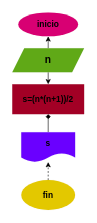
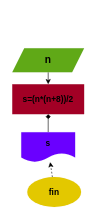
(48, 24) -> none
(48, 41) -> none
(48, 99) -> (48, 99)
(48, 195) -> (54, 192)
